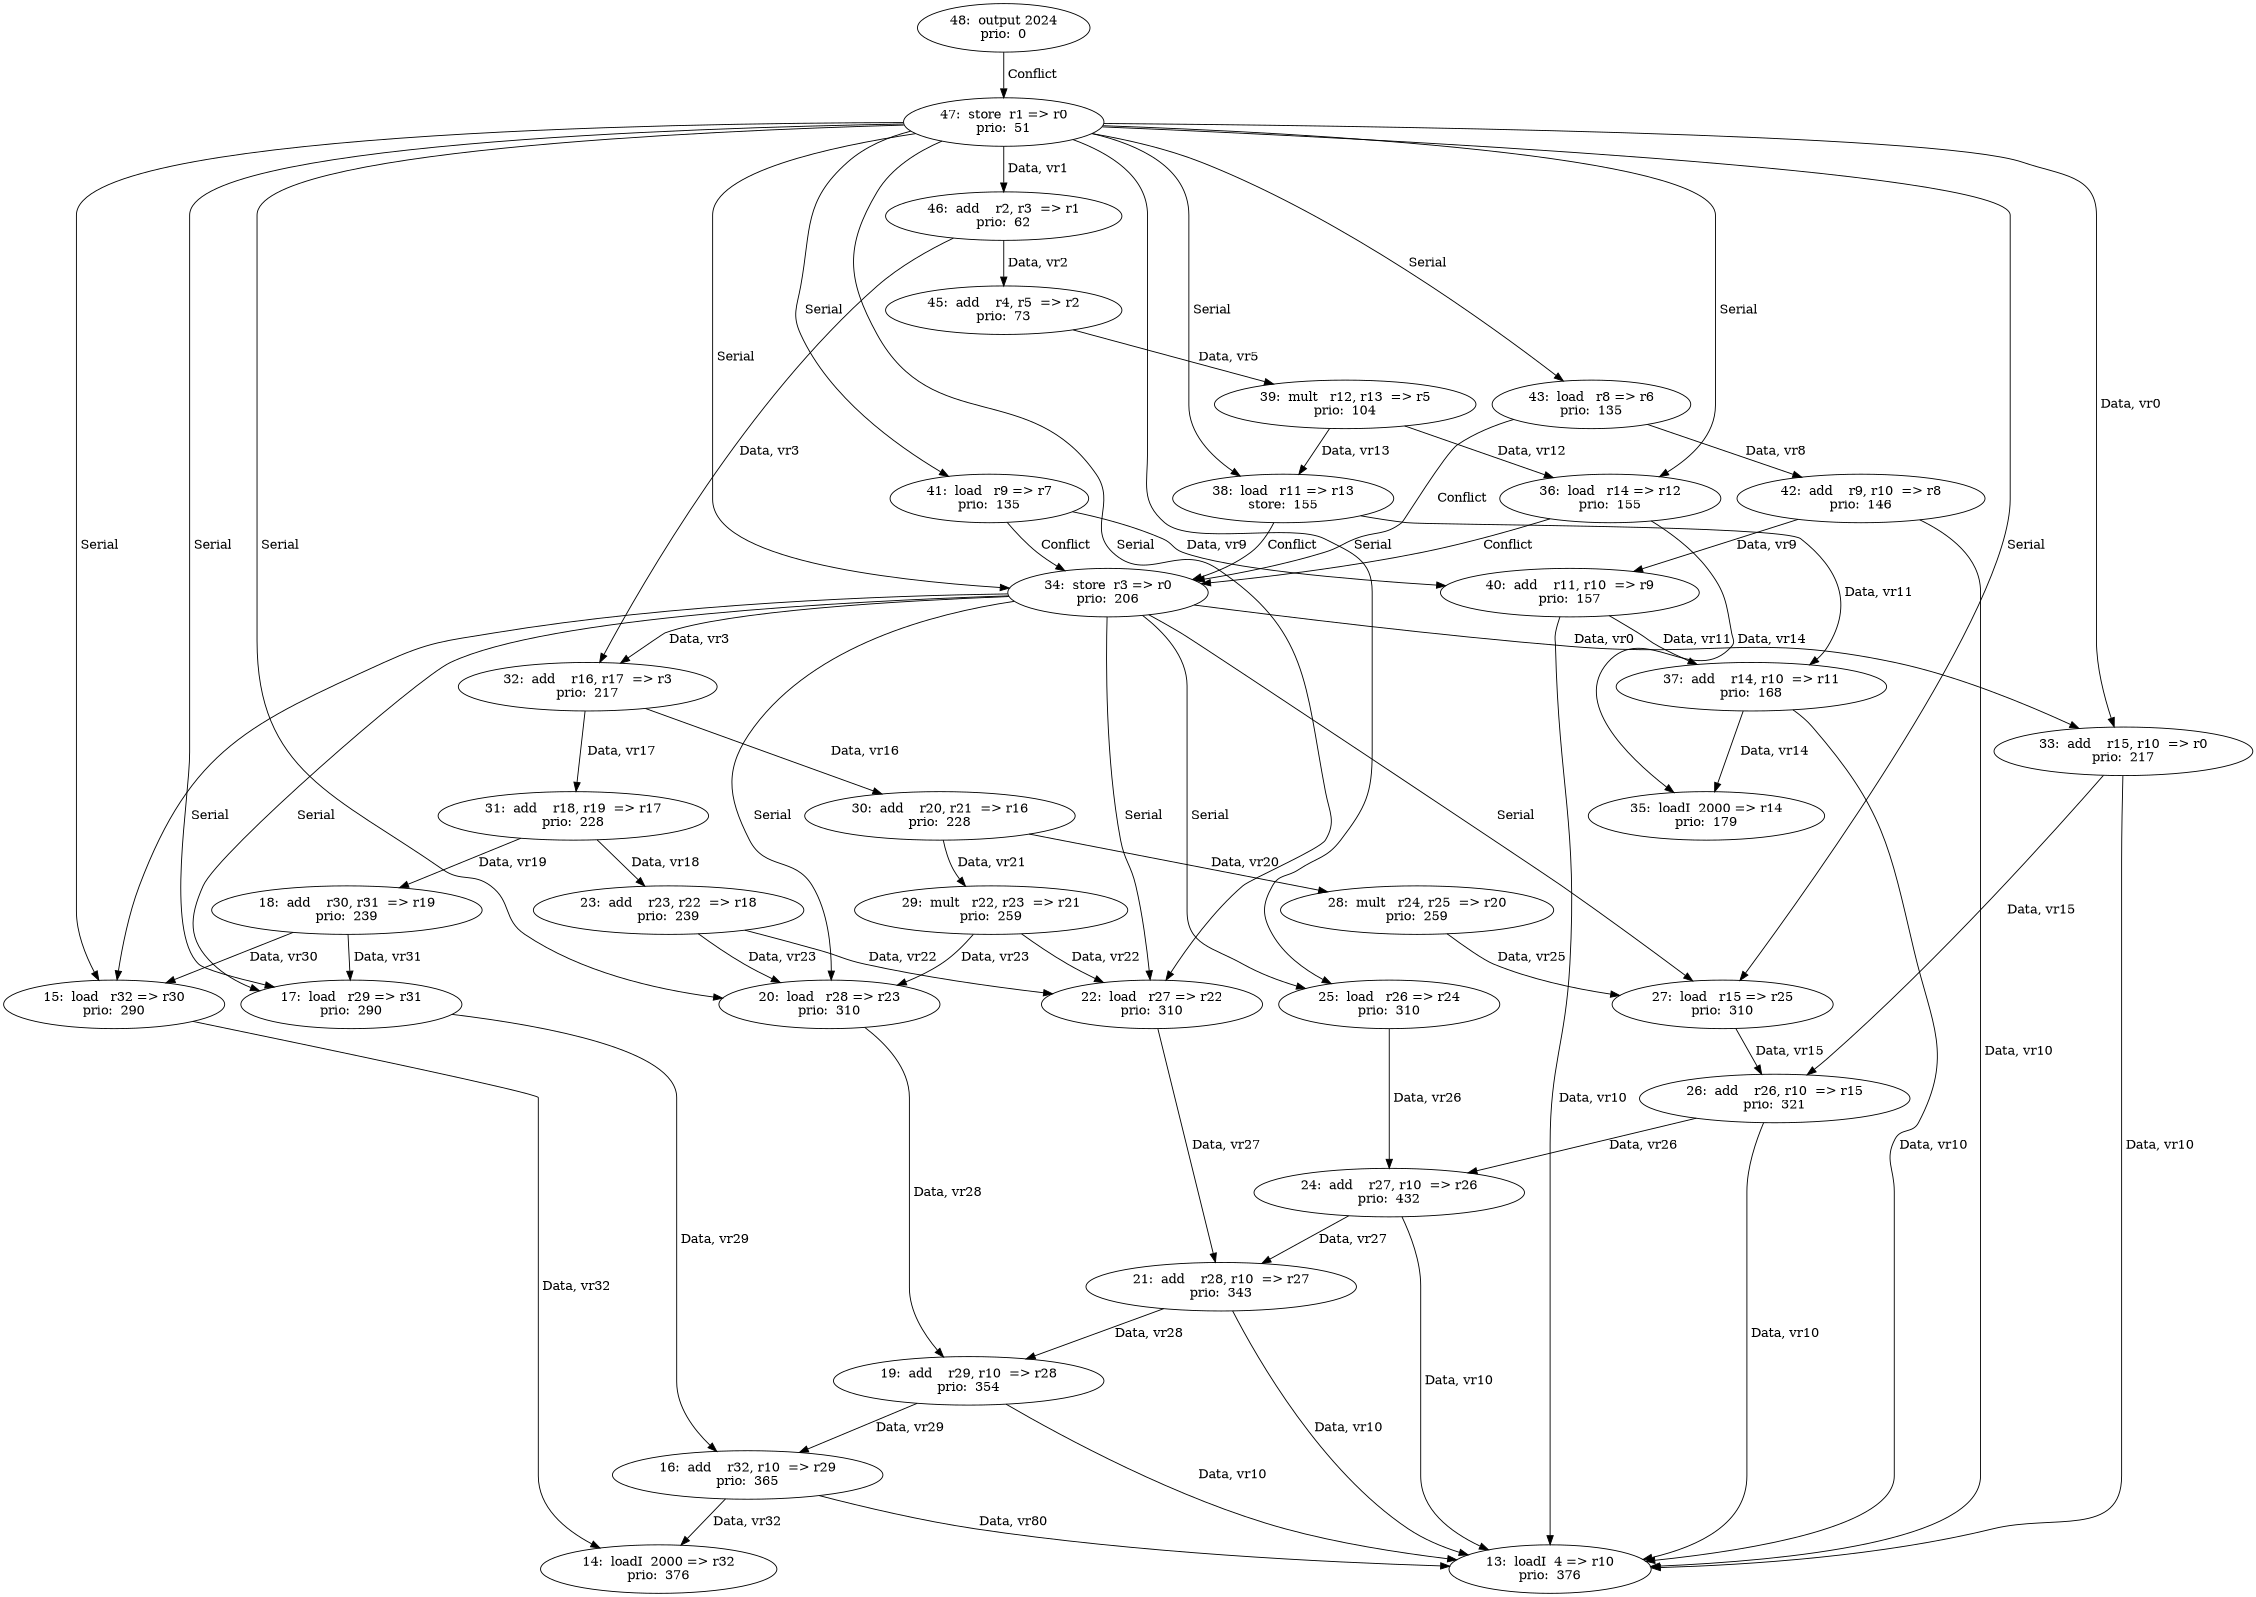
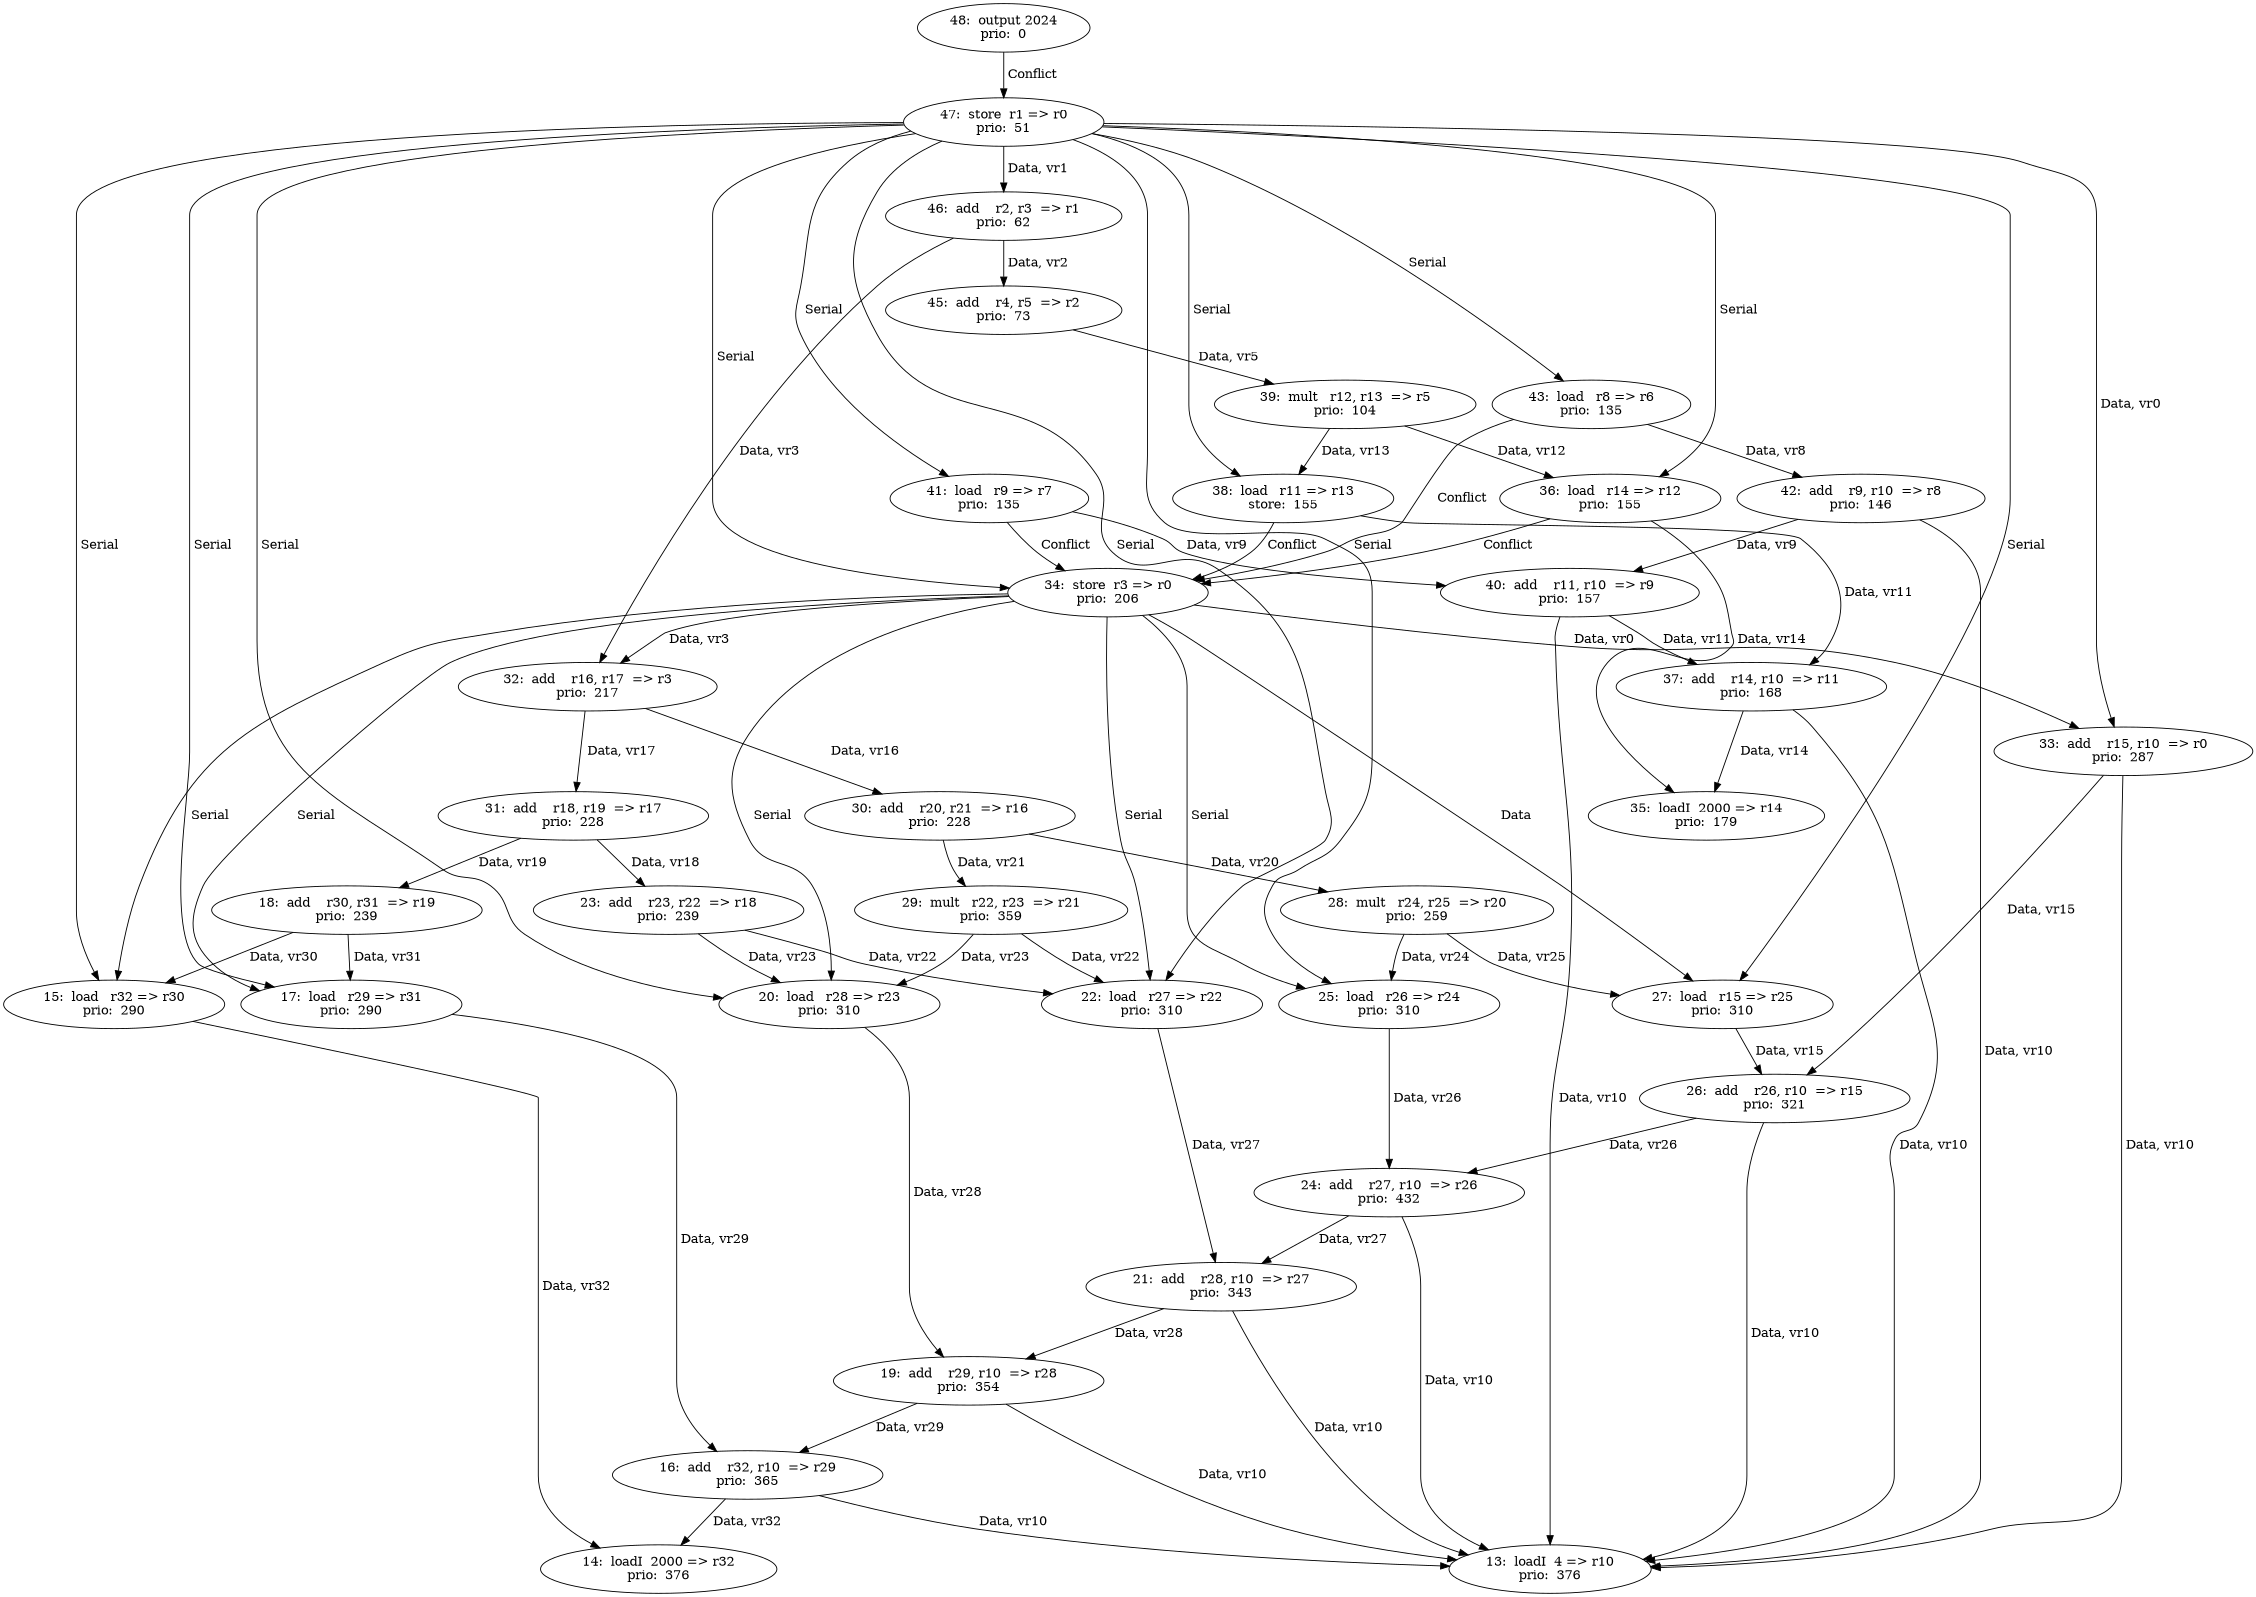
(2123, 751) -> (2123, 751)
(1516, 816) -> (1516, 816)
(991, 910) -> (991, 910)
none -> (1397, 952)
(1011, 1522) -> (1011, 1522)
